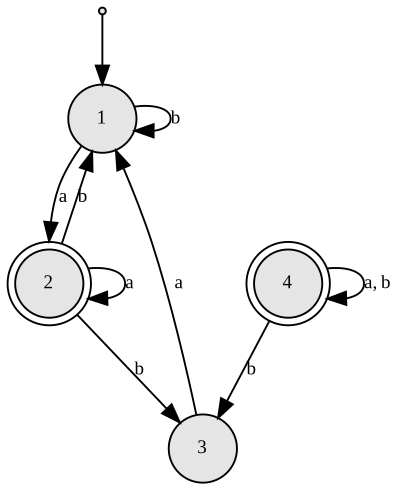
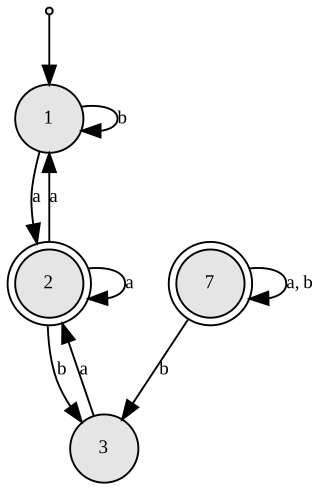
(83, 197) -> (54, 197)
(288, 284) -> (210, 284)
(166, 290) -> (81, 379)
